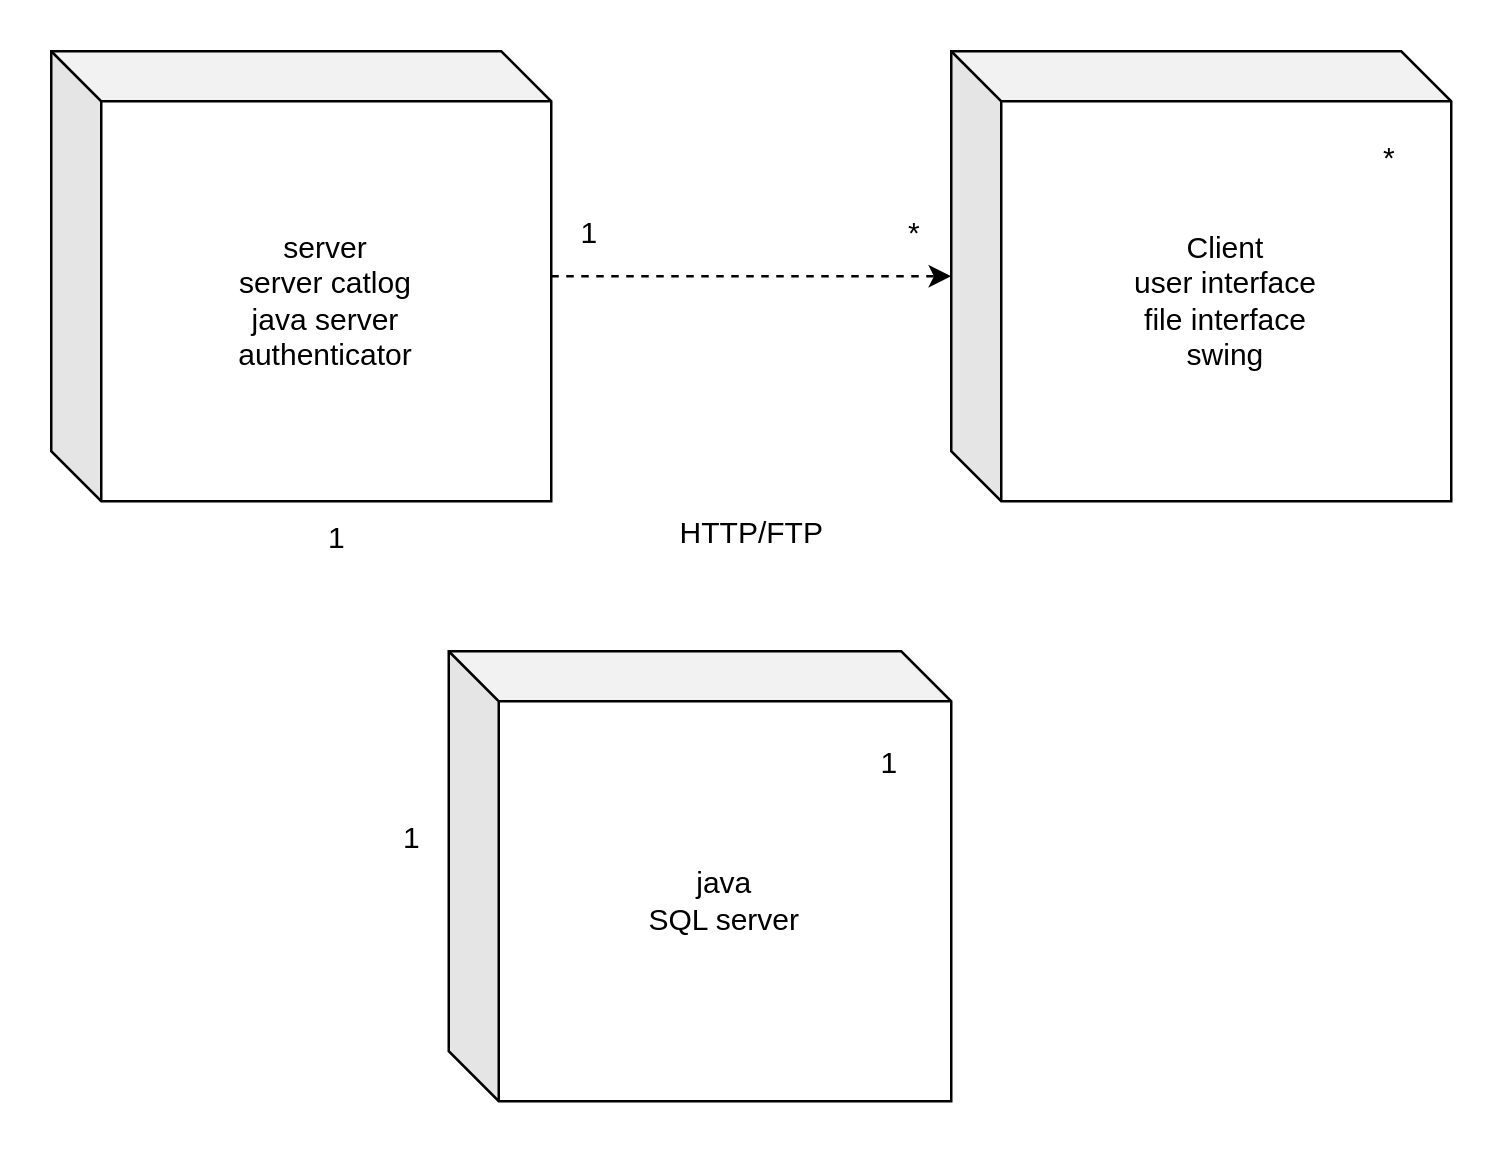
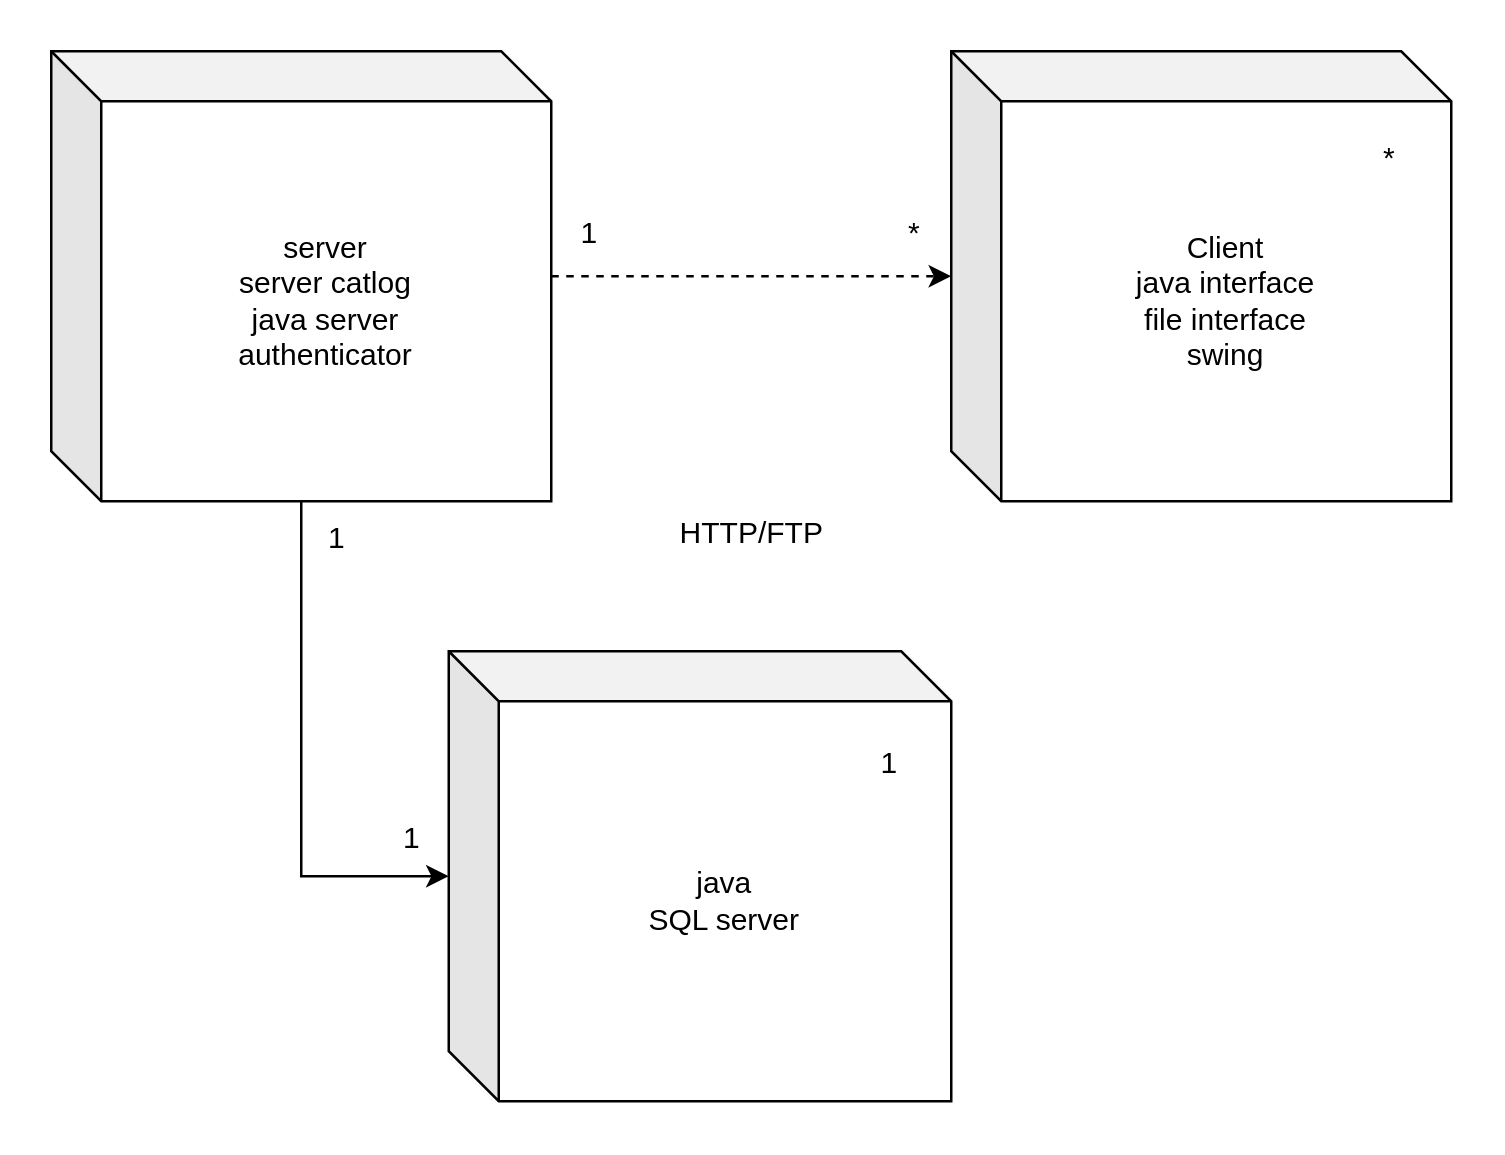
(1226, 301) -> (1226, 301)
none -> (301, 754)
